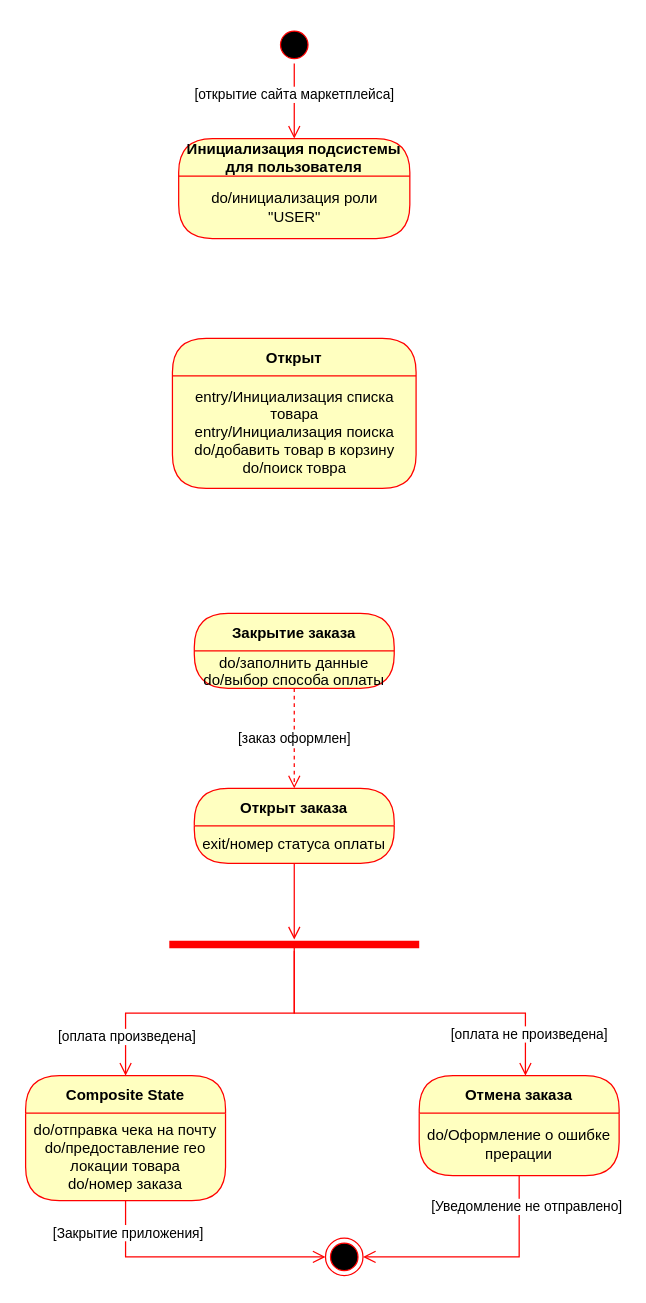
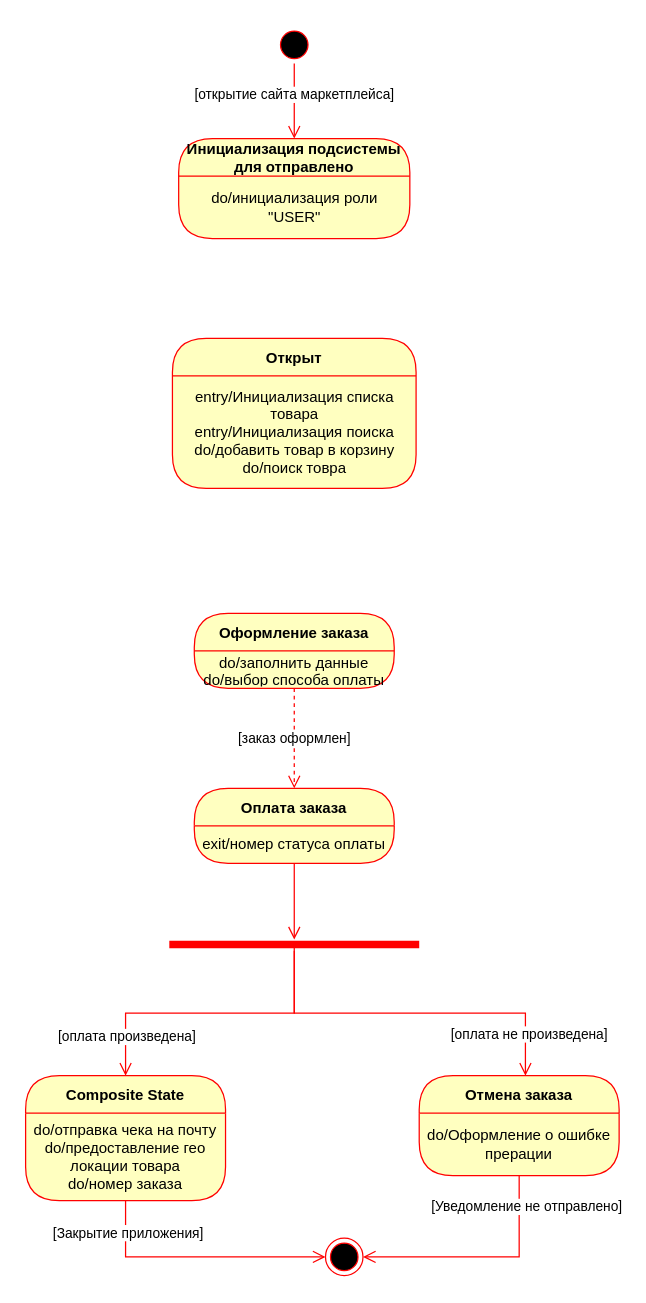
(294, 149) -> (294, 149)
(294, 633) -> (294, 633)
(294, 808) -> (294, 808)
